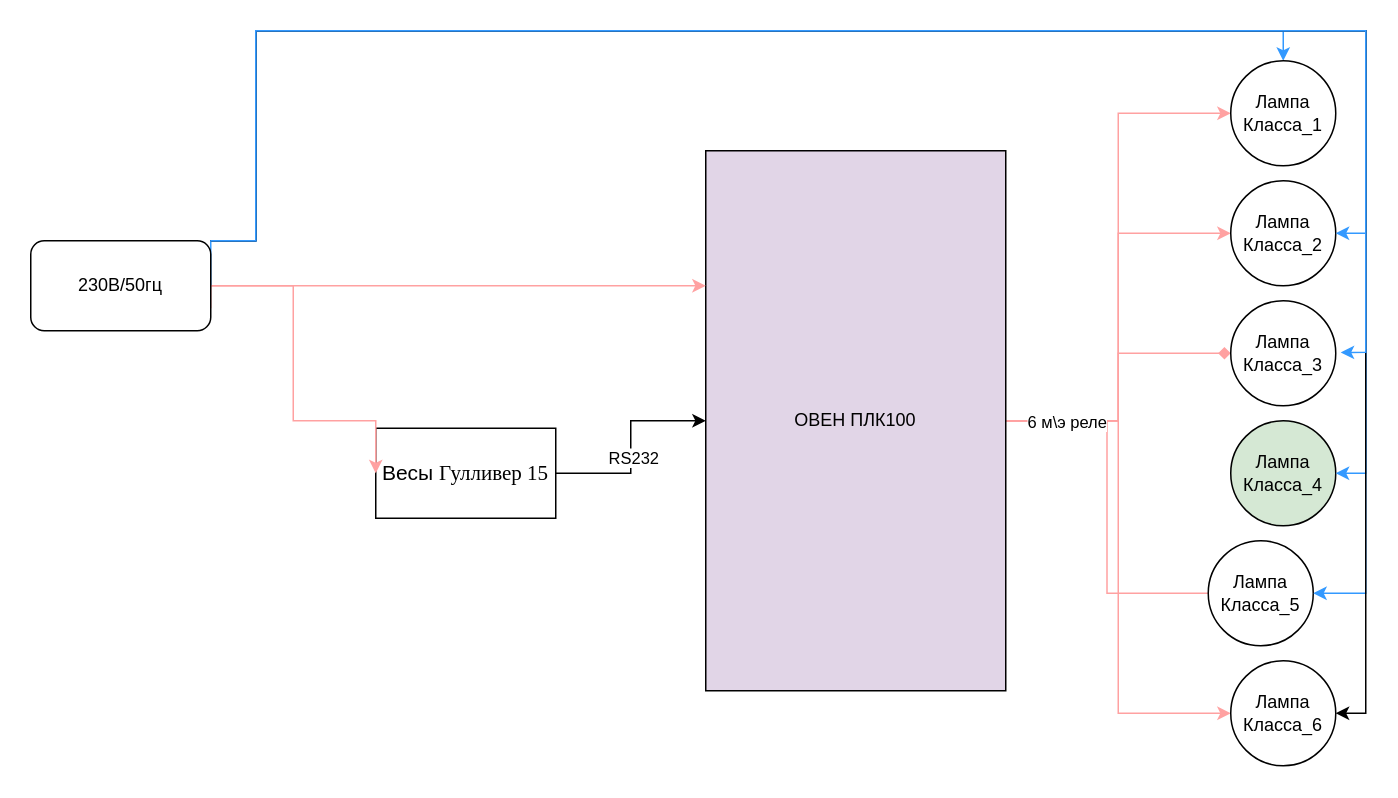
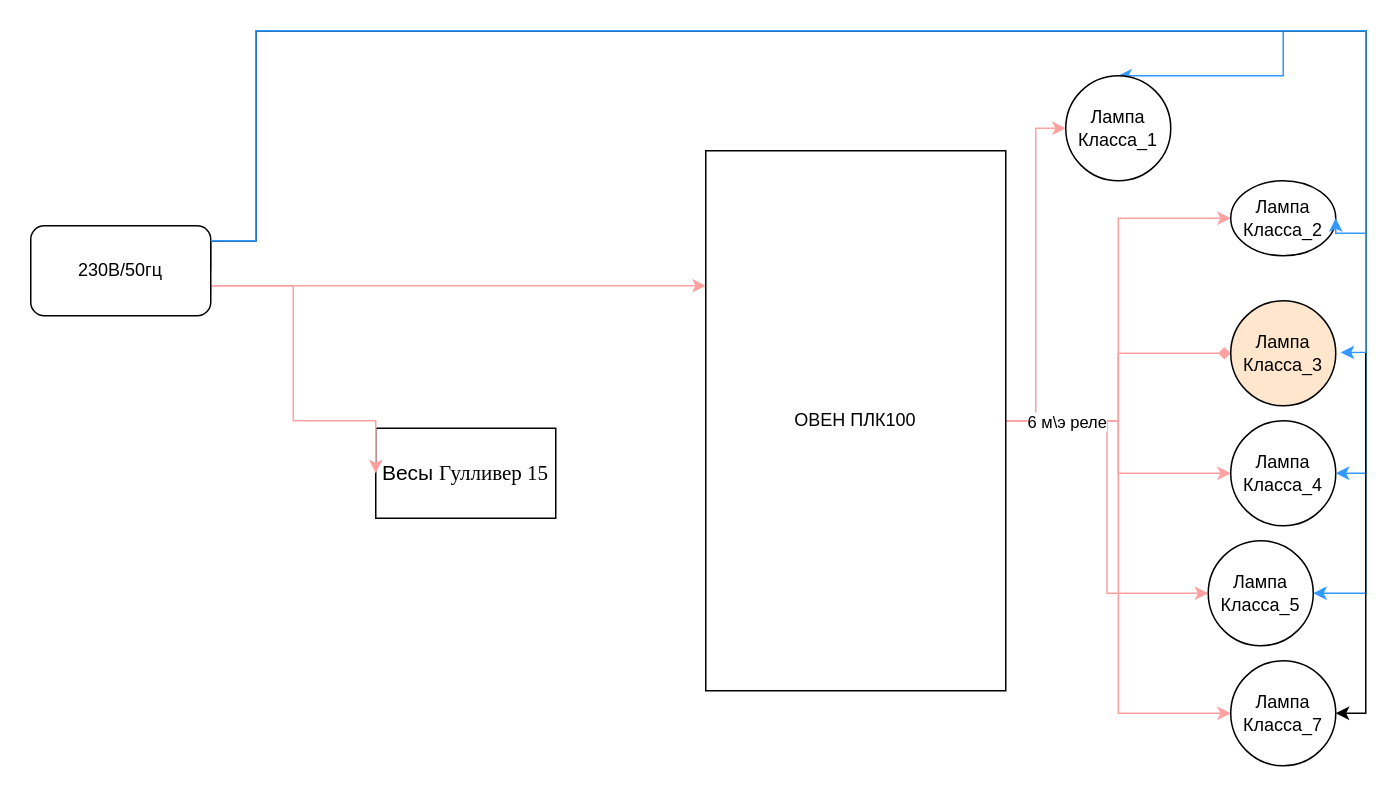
(1283, 113) -> (1118, 128)
(1283, 233) -> (1283, 218)
(121, 286) -> (121, 271)
(1283, 353) -> (1283, 353)
(856, 421) -> (856, 421)
(631, 452) -> none
none -> (1171, 473)
(1283, 473) -> (1283, 473)
(1201, 593) -> (1197, 593)
(1283, 713) -> (1283, 713)
